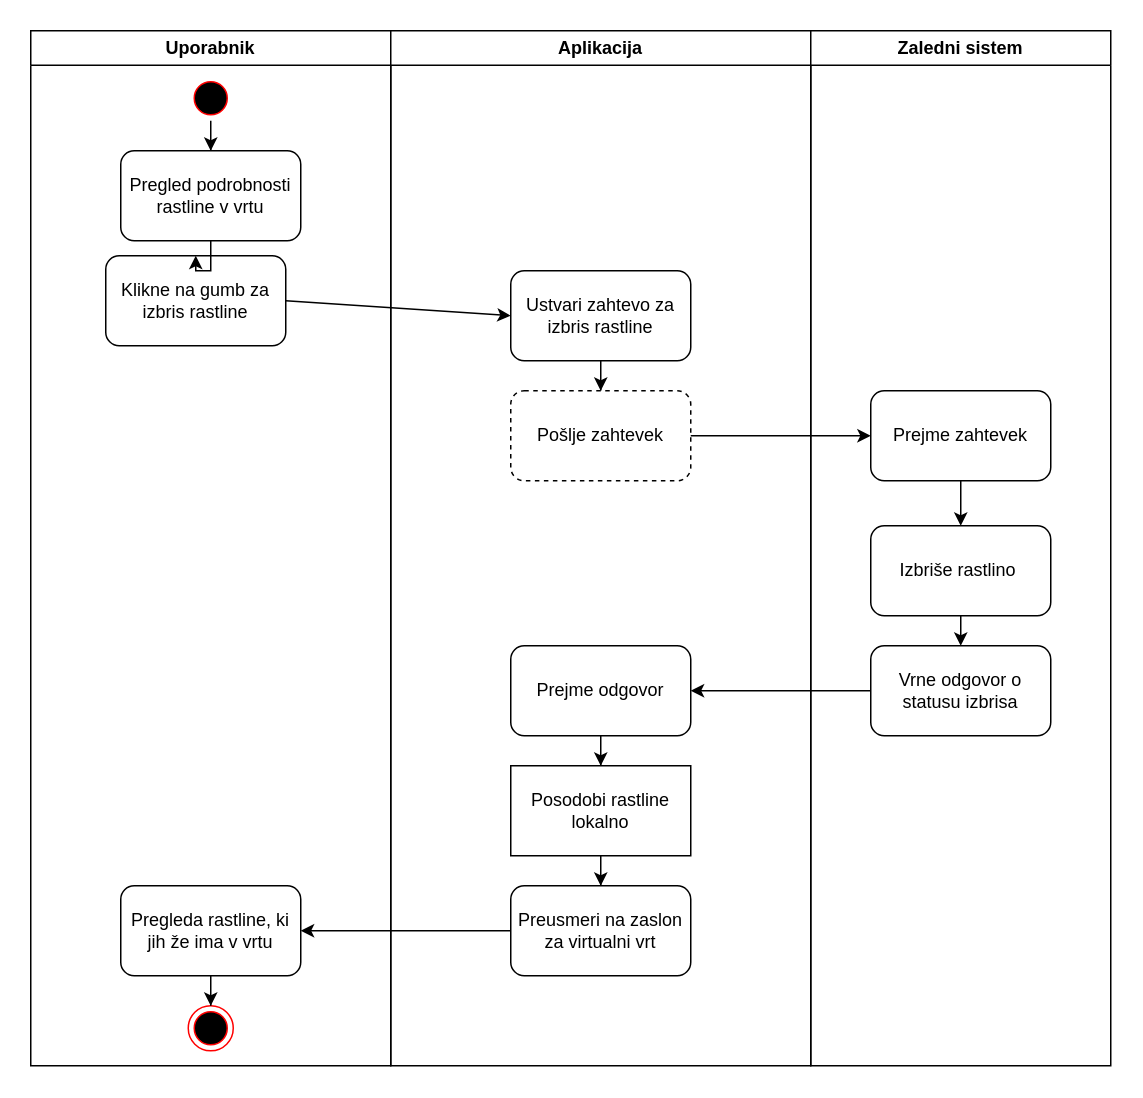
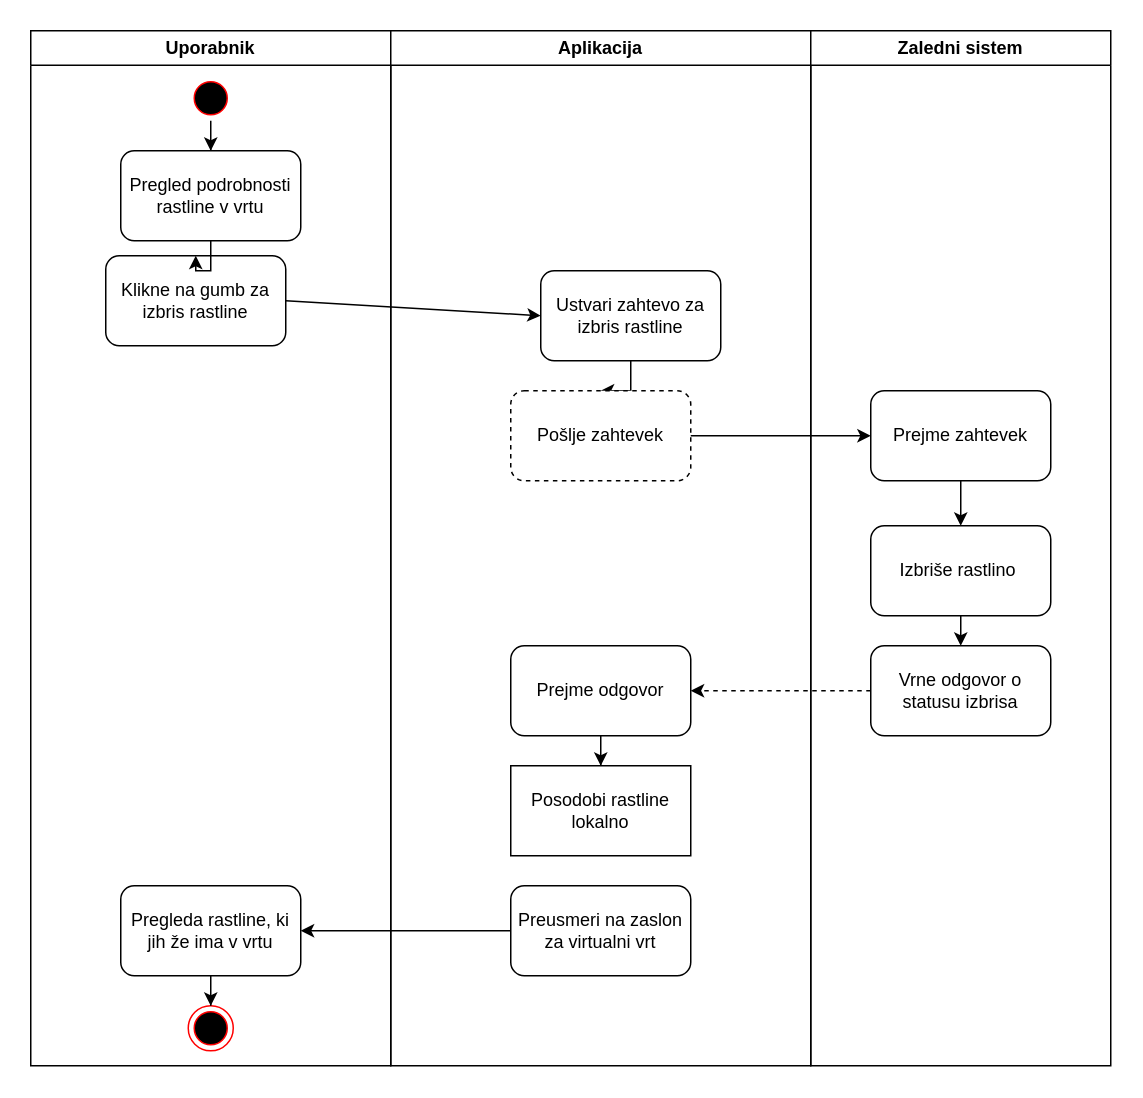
(601, 316) -> (631, 316)
(753, 691) -> (753, 691)
(601, 876) -> none
